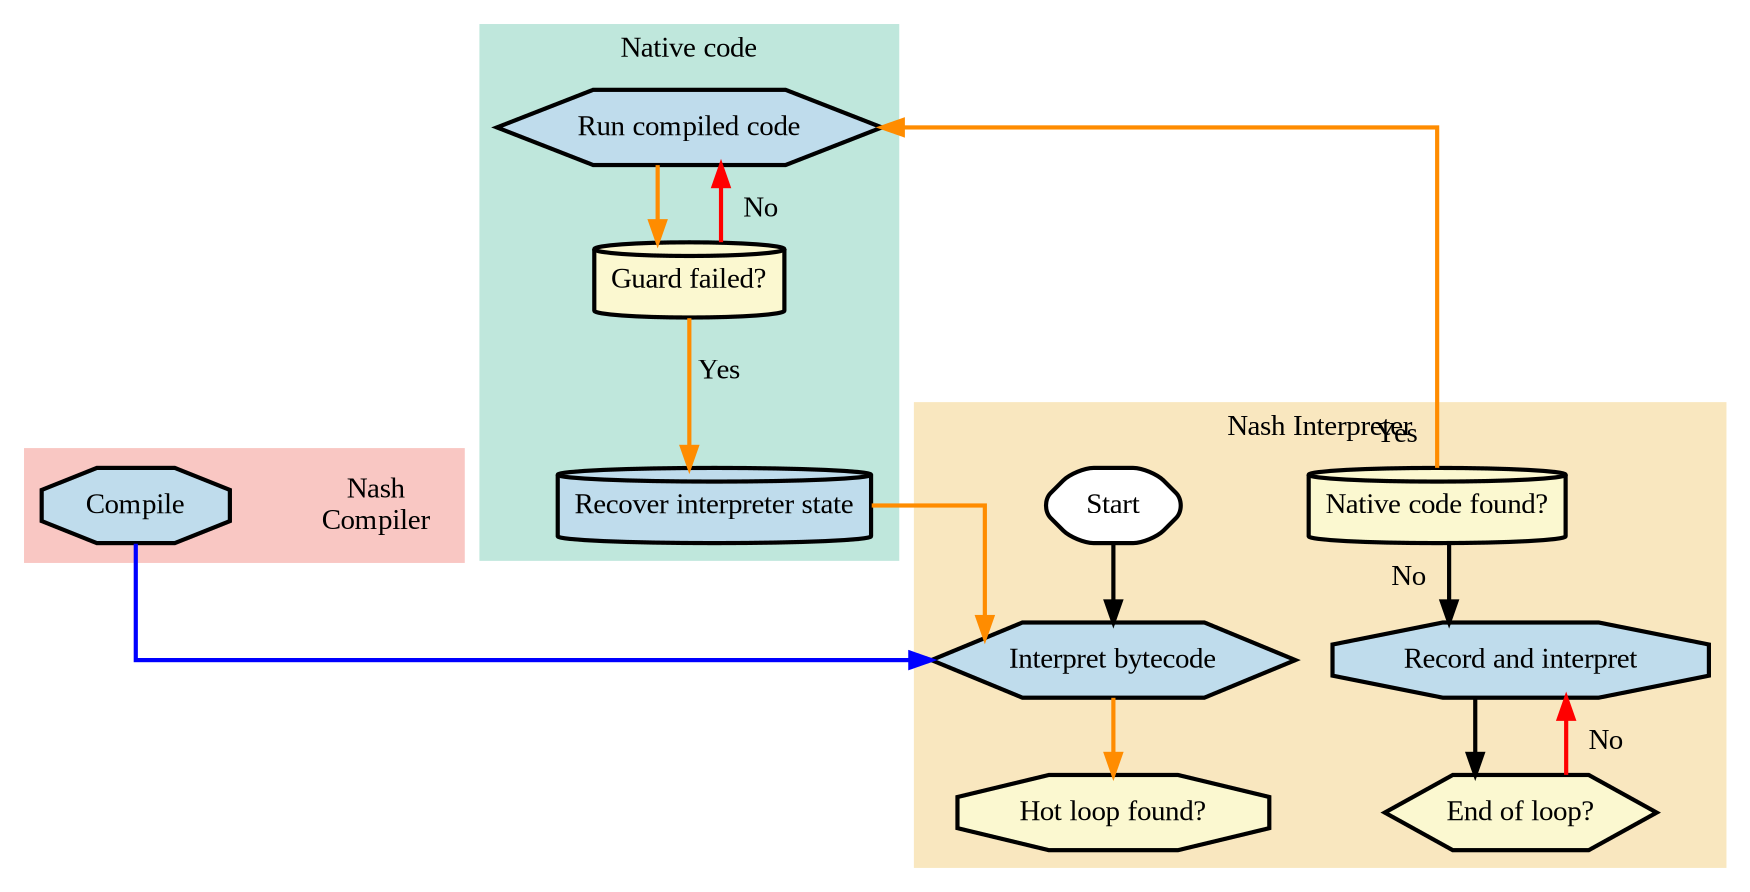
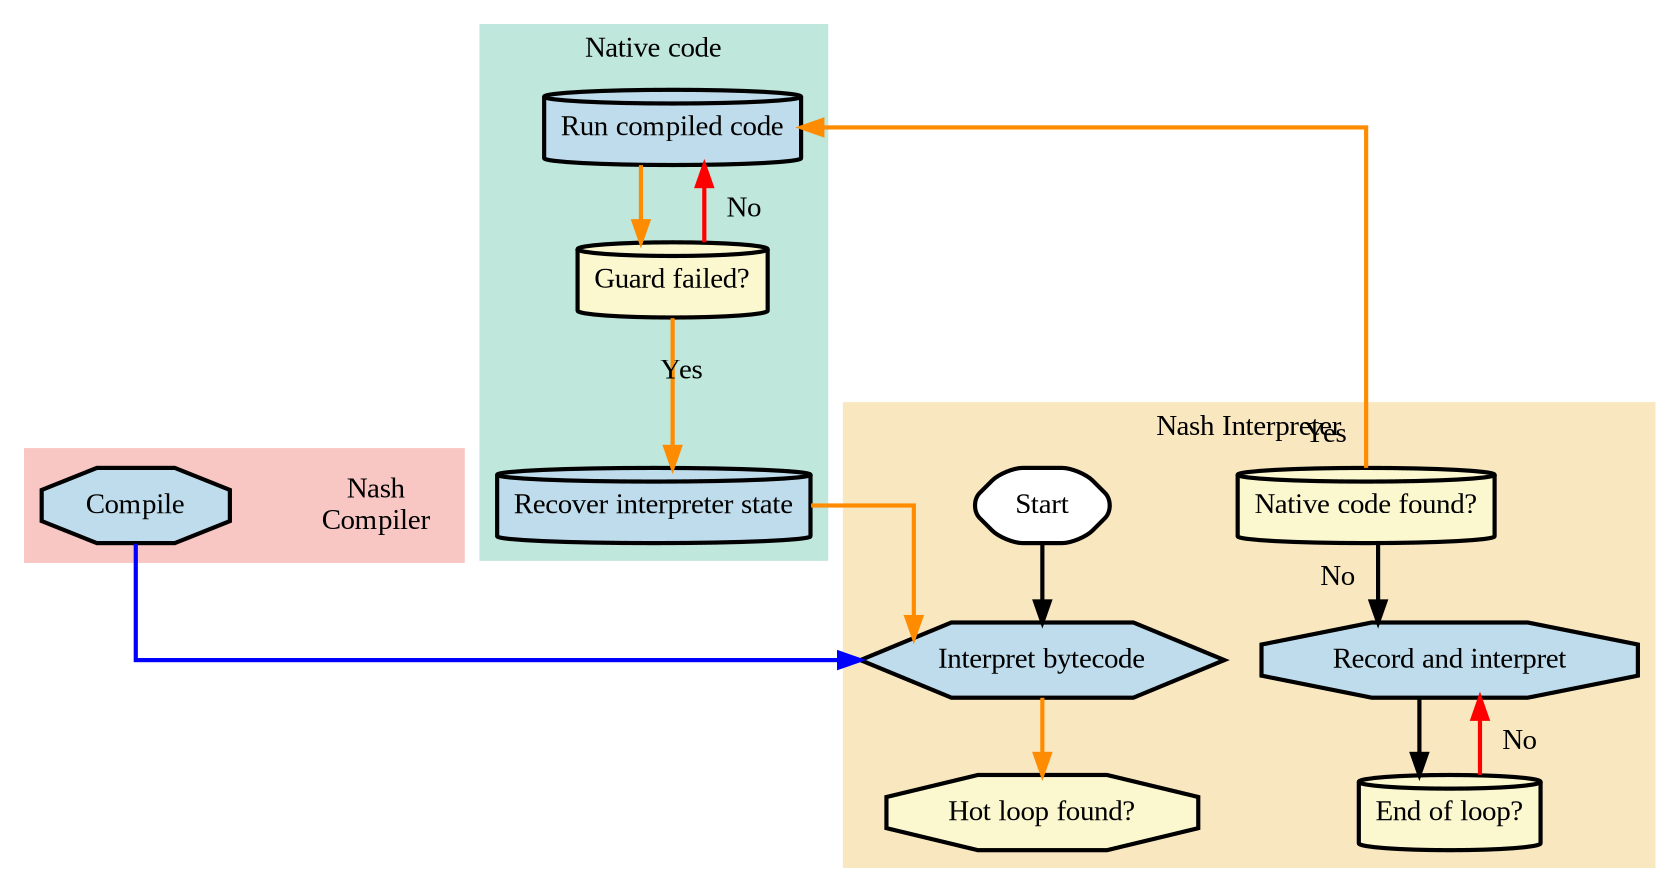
(689, 127) -> (673, 127)
(1521, 813) -> (1450, 813)
